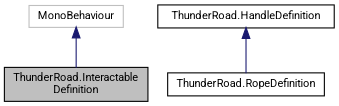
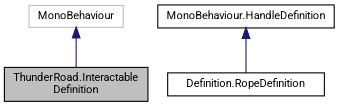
(246, 16) -> (246, 16)
(246, 84) -> (246, 84)
